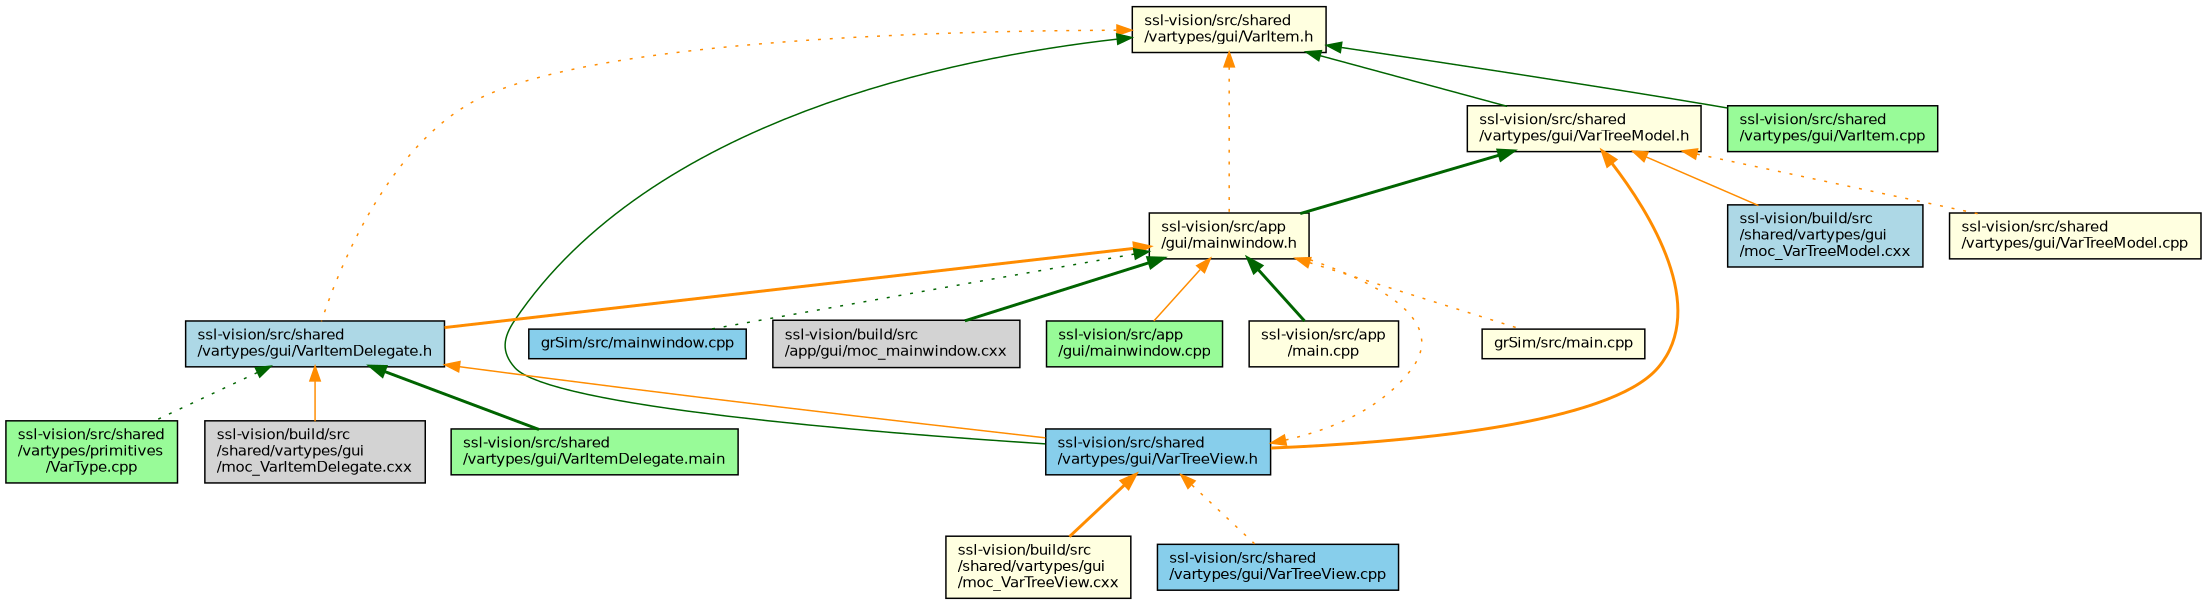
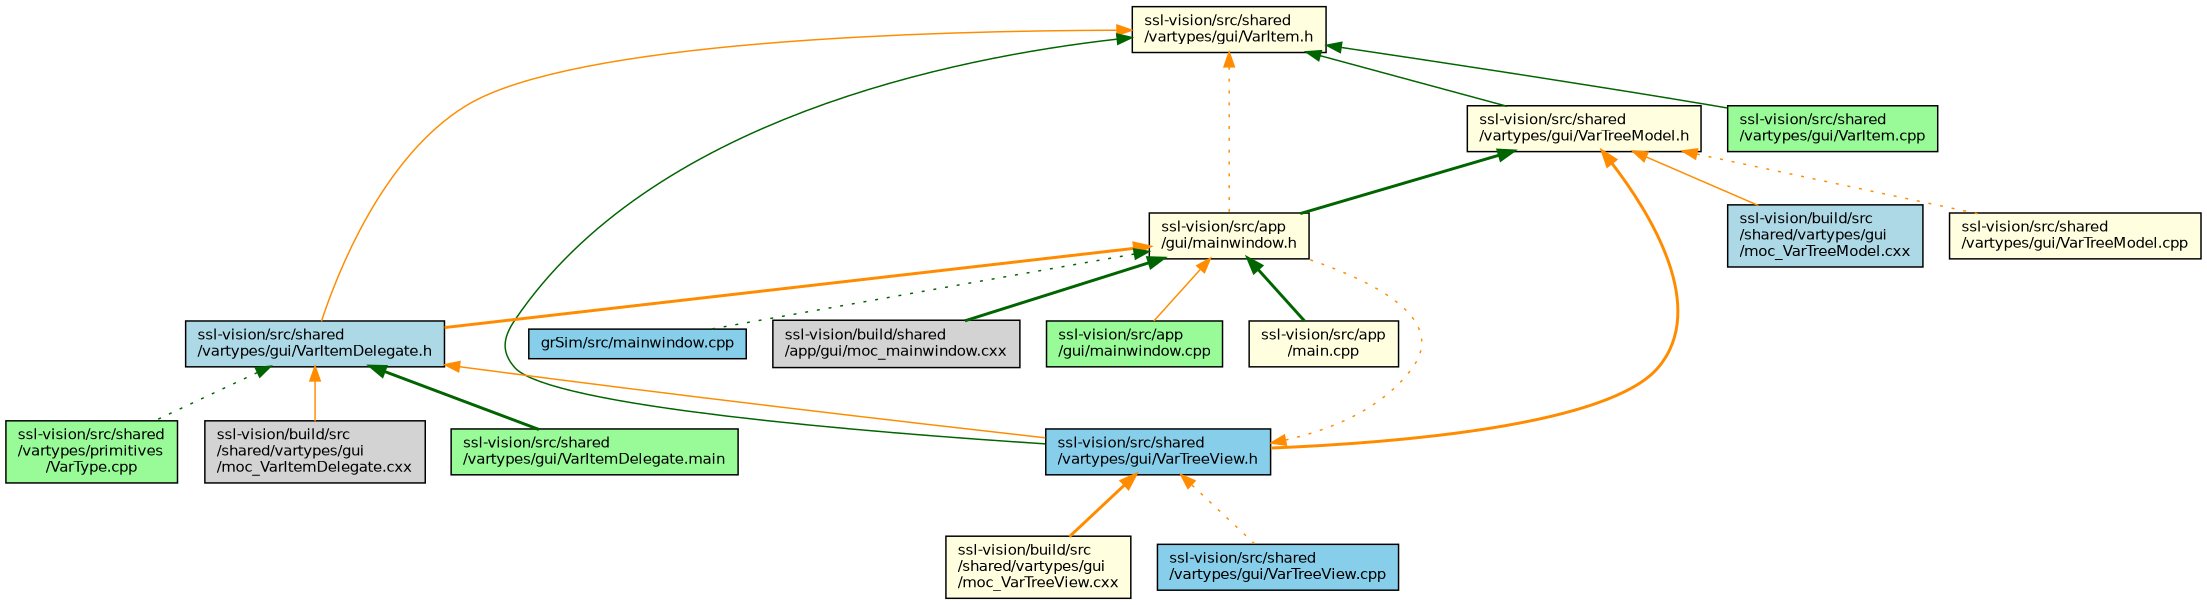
(656, 56) -> (656, 56)
(896, 344) -> (896, 344)
(1563, 344) -> none
